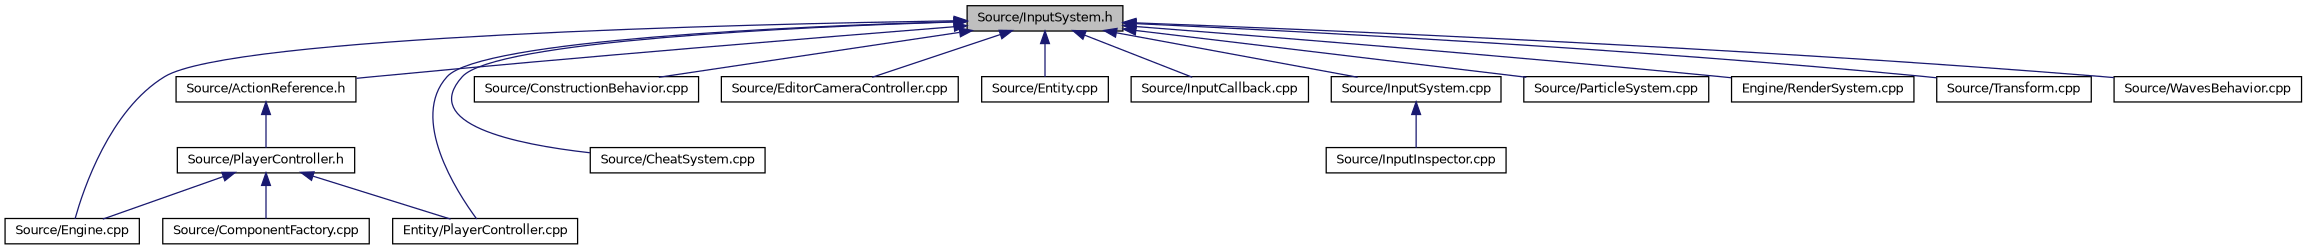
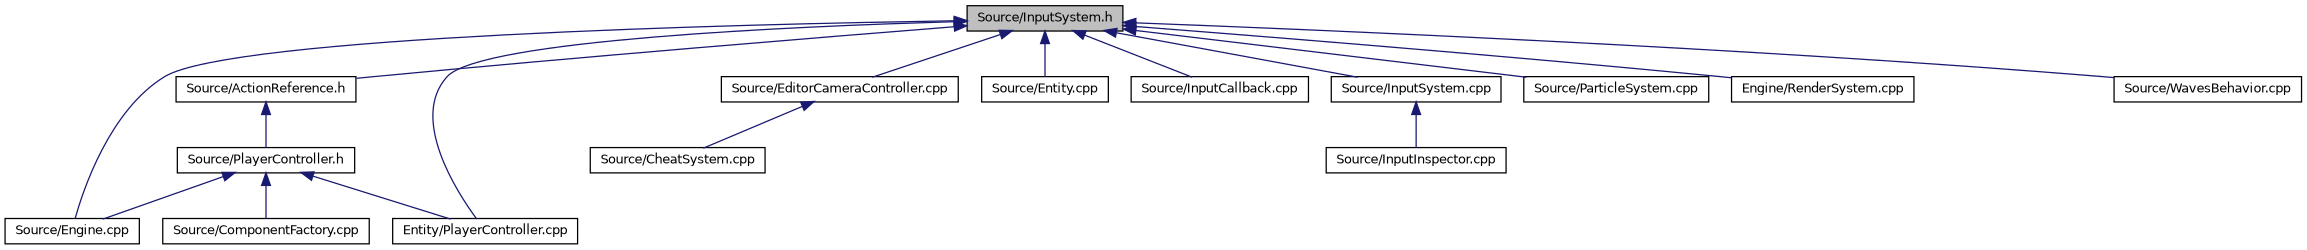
(456, 86) -> (753, 127)
(586, 89) -> none
(2014, 89) -> none
